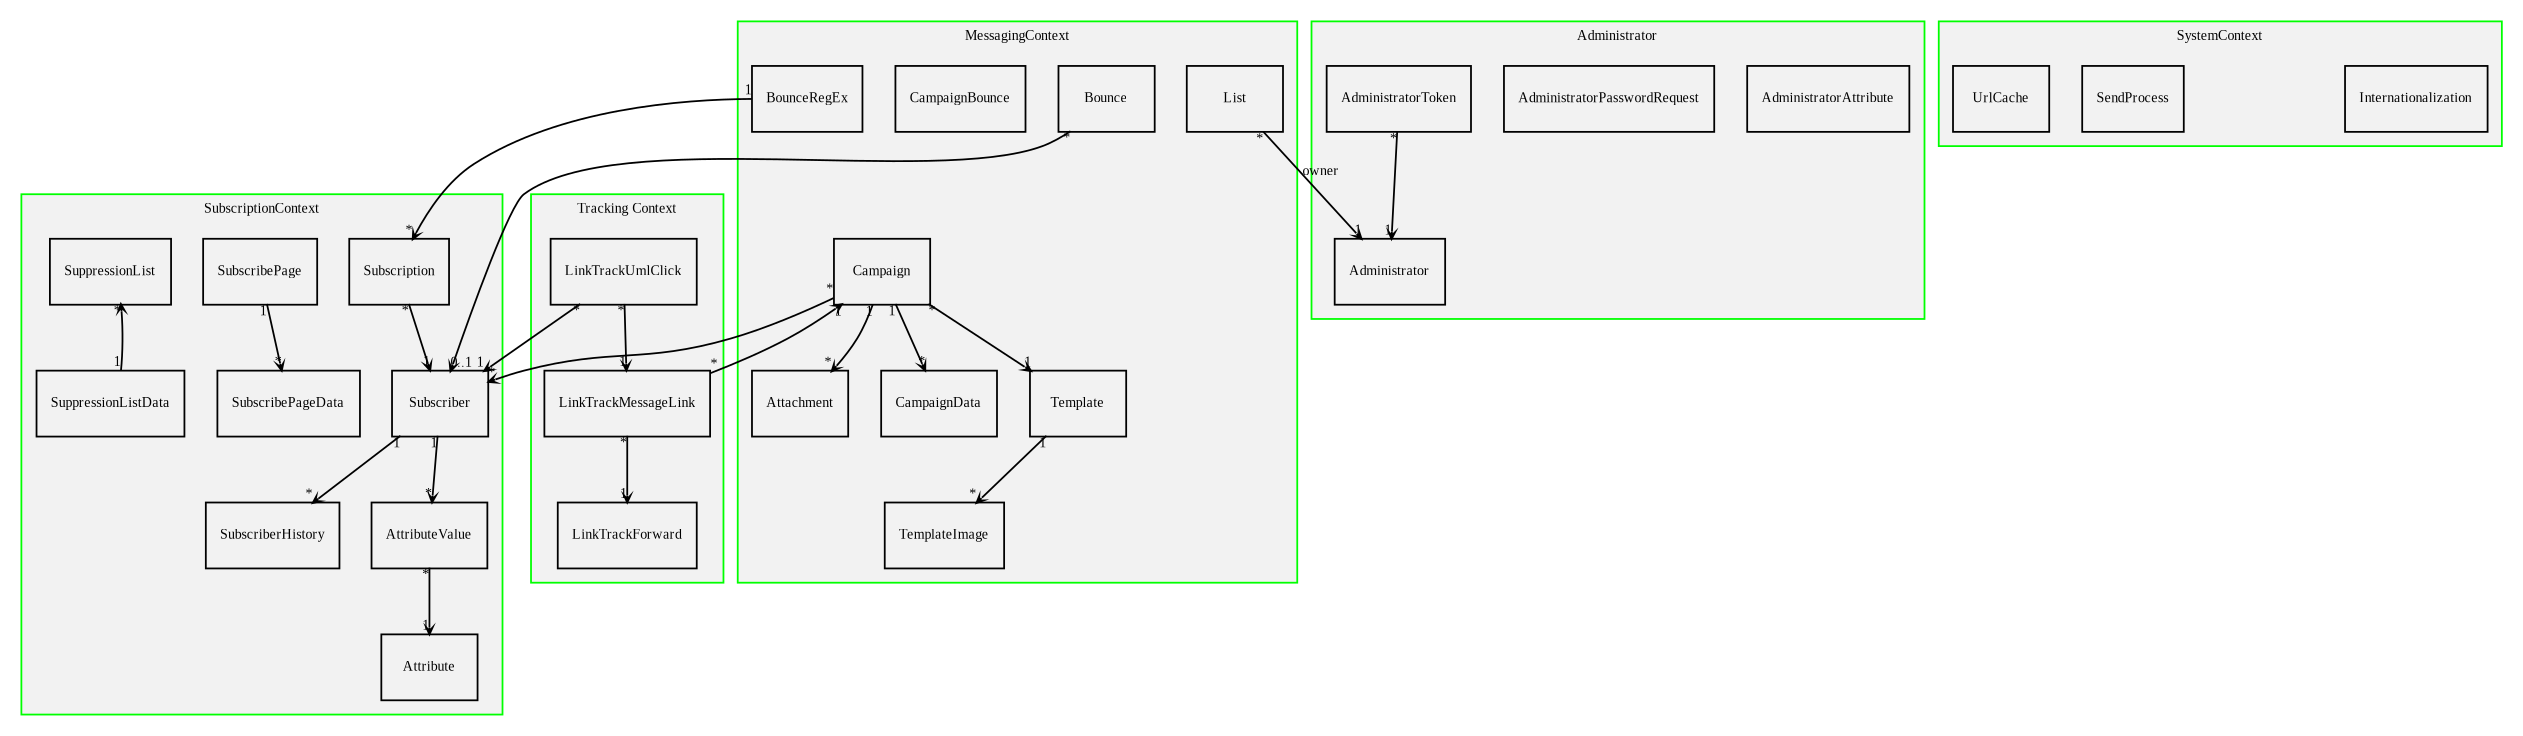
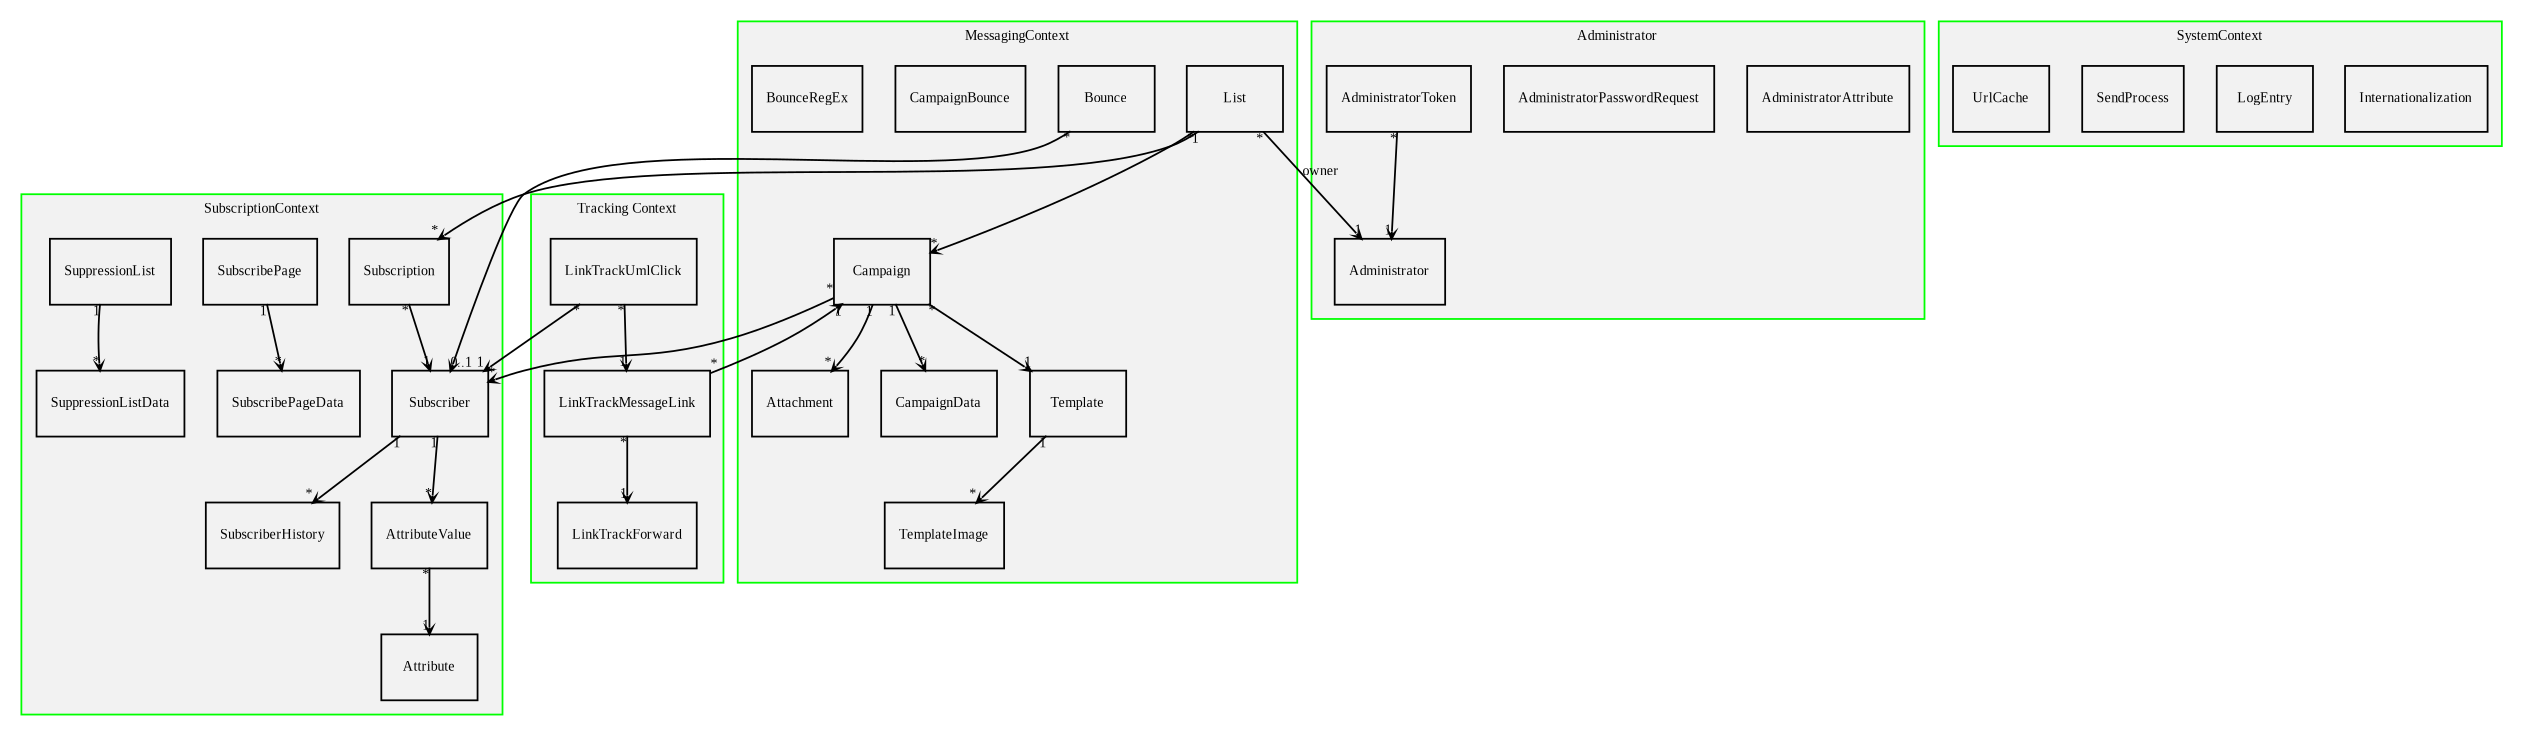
none -> (2265, 99)
(564, 124) -> (819, 172)
none -> (1069, 197)
(122, 341) -> (98, 334)
